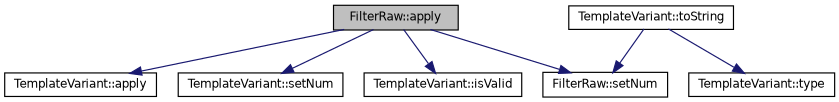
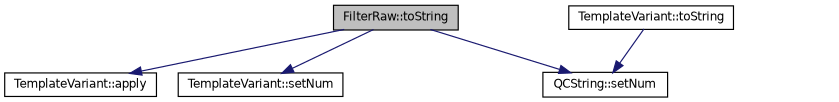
(396, 18) -> (396, 18)
(443, 85) -> none
(605, 85) -> (605, 85)
(762, 85) -> none
